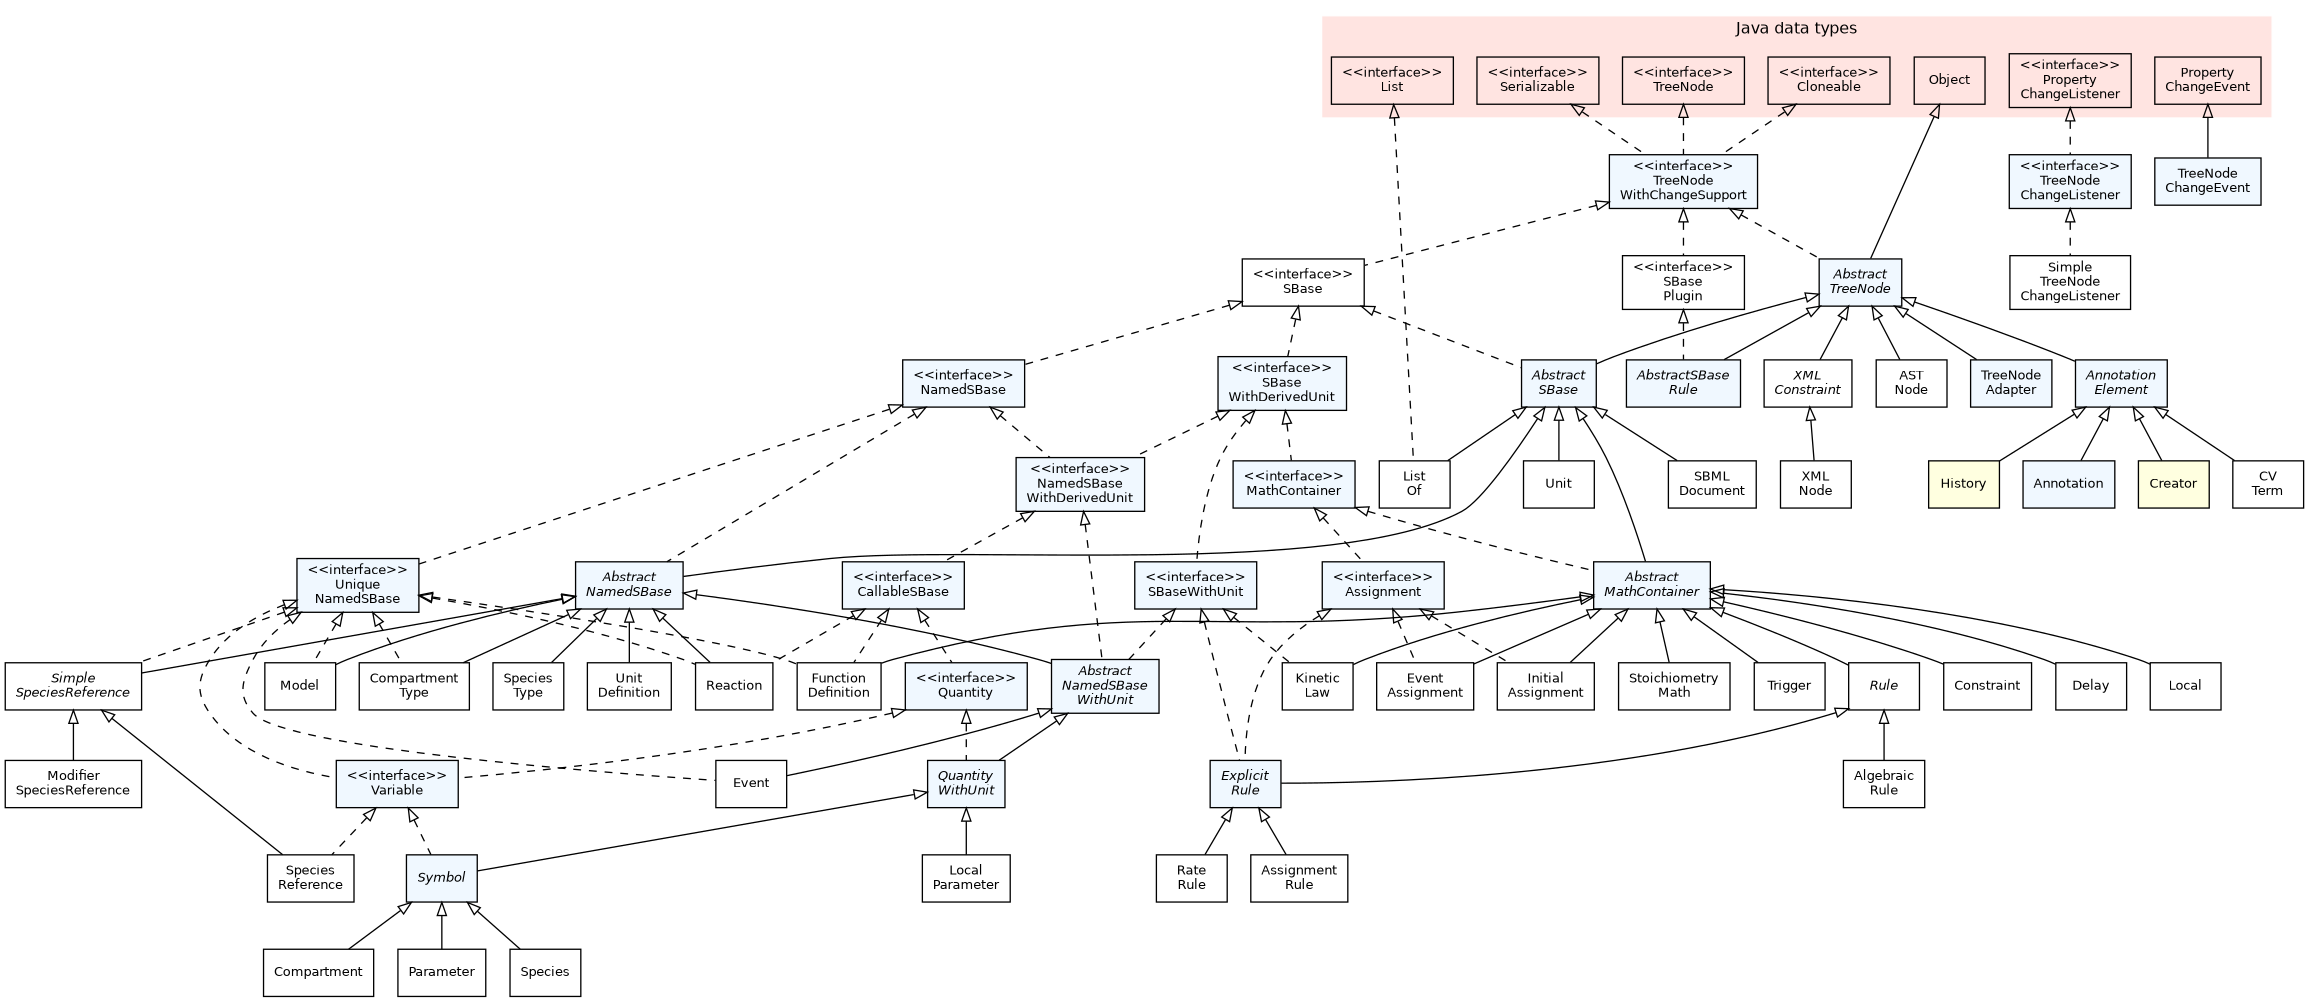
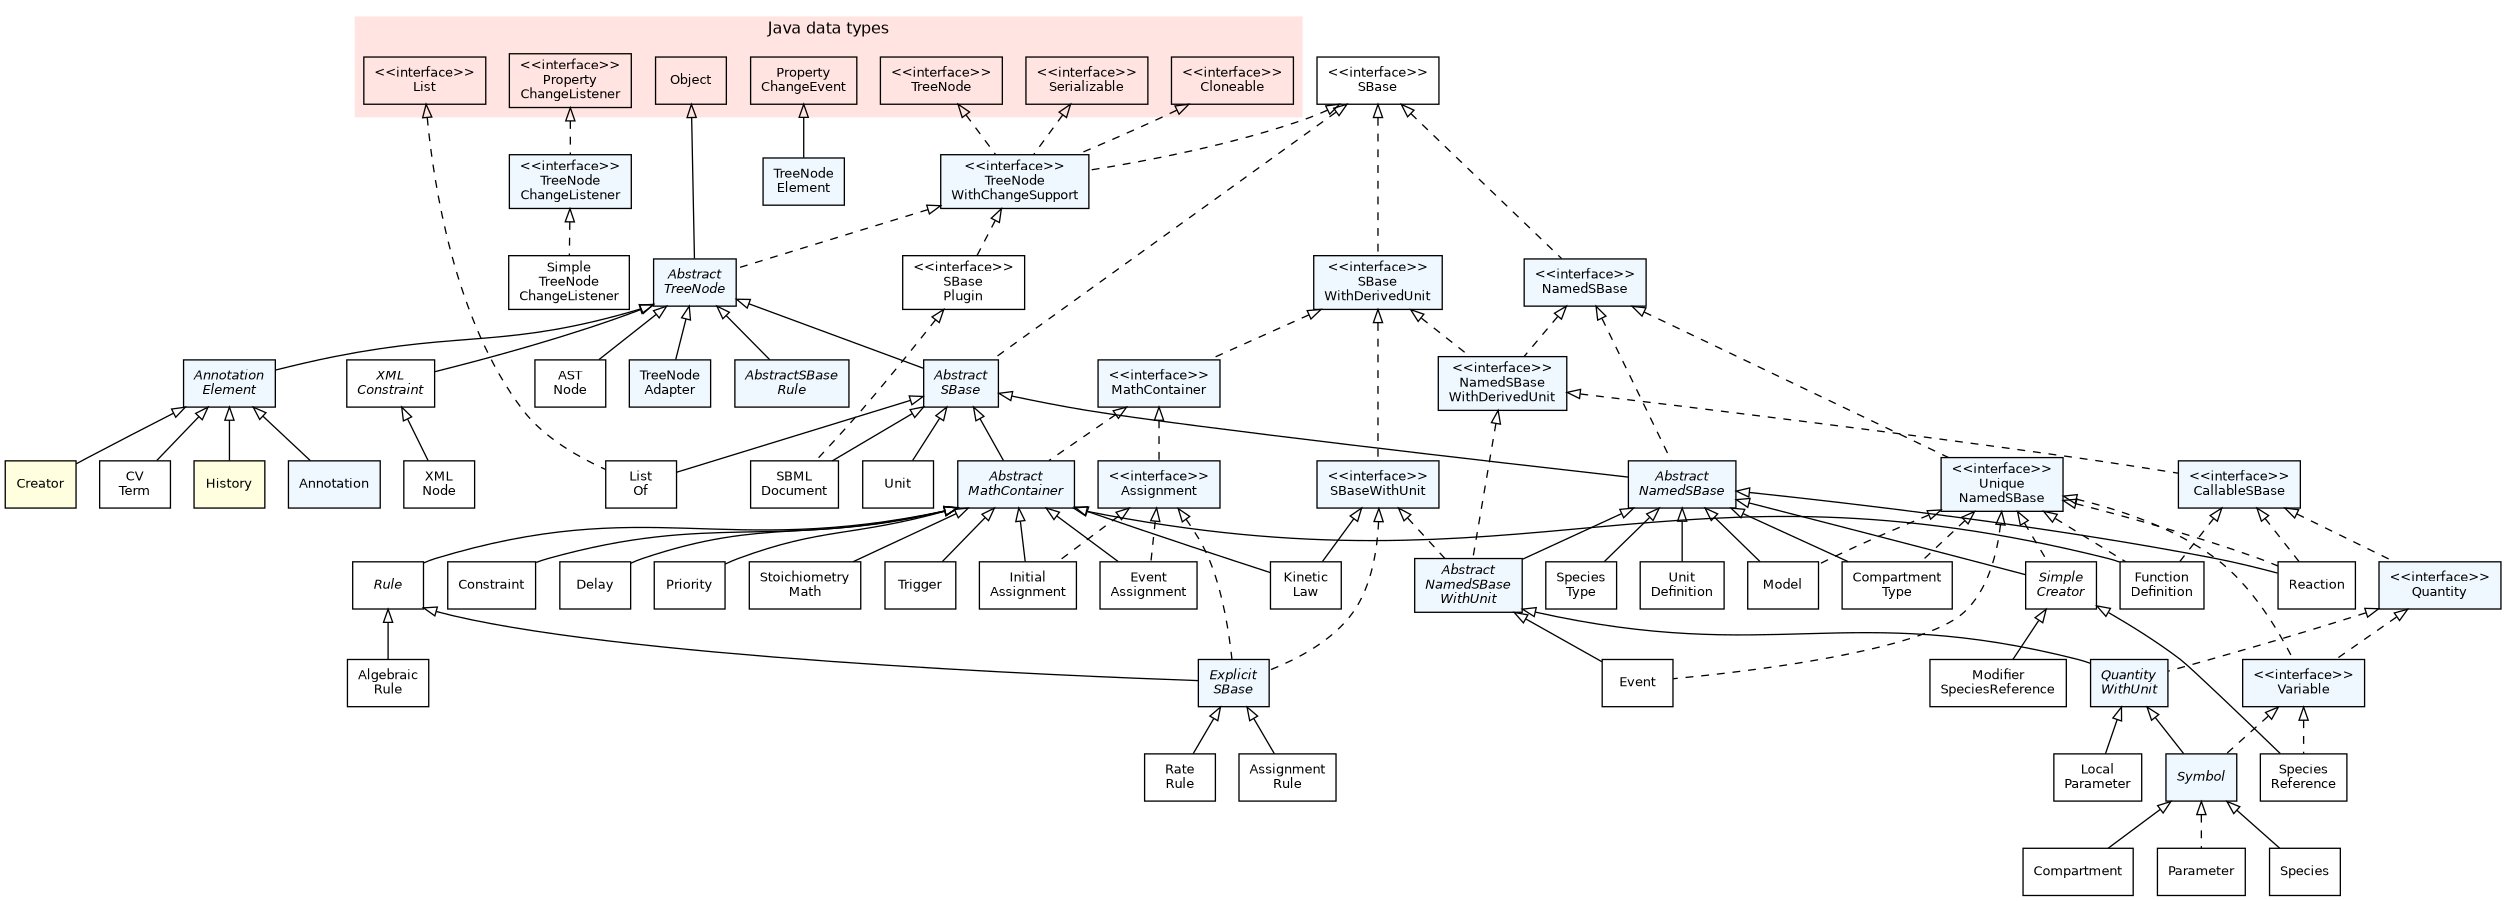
(2208, 182) -> (804, 182)
(1481, 235) -> (1210, 146)
(1683, 341) -> (877, 392)
(1262, 640) -> (1333, 548)
(2186, 686) -> (690, 585)
(73, 693) -> (2061, 592)
(1246, 791) -> (1234, 690)
(442, 932) -> (2201, 831)
